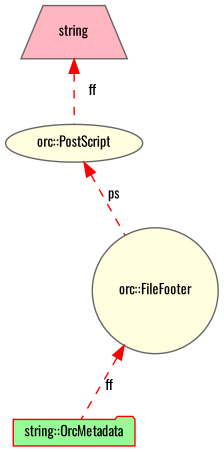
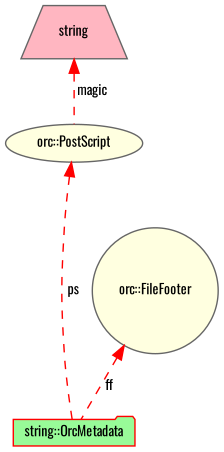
(91, 92) -> (91, 92)
(108, 205) -> (62, 298)
